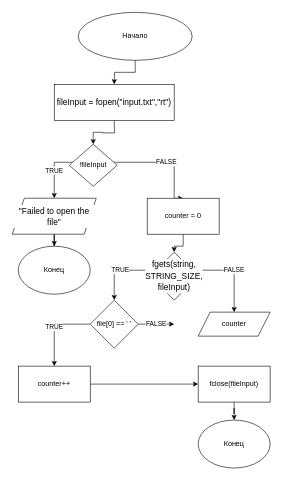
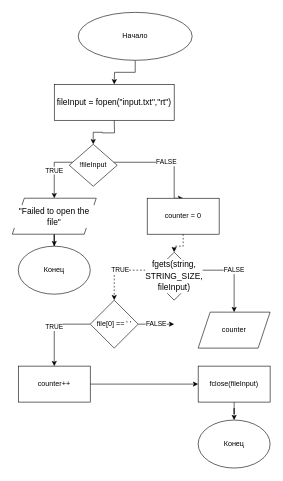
(183, 245) -> (183, 245)
(114, 284) -> (114, 284)
(234, 324) -> (234, 330)
